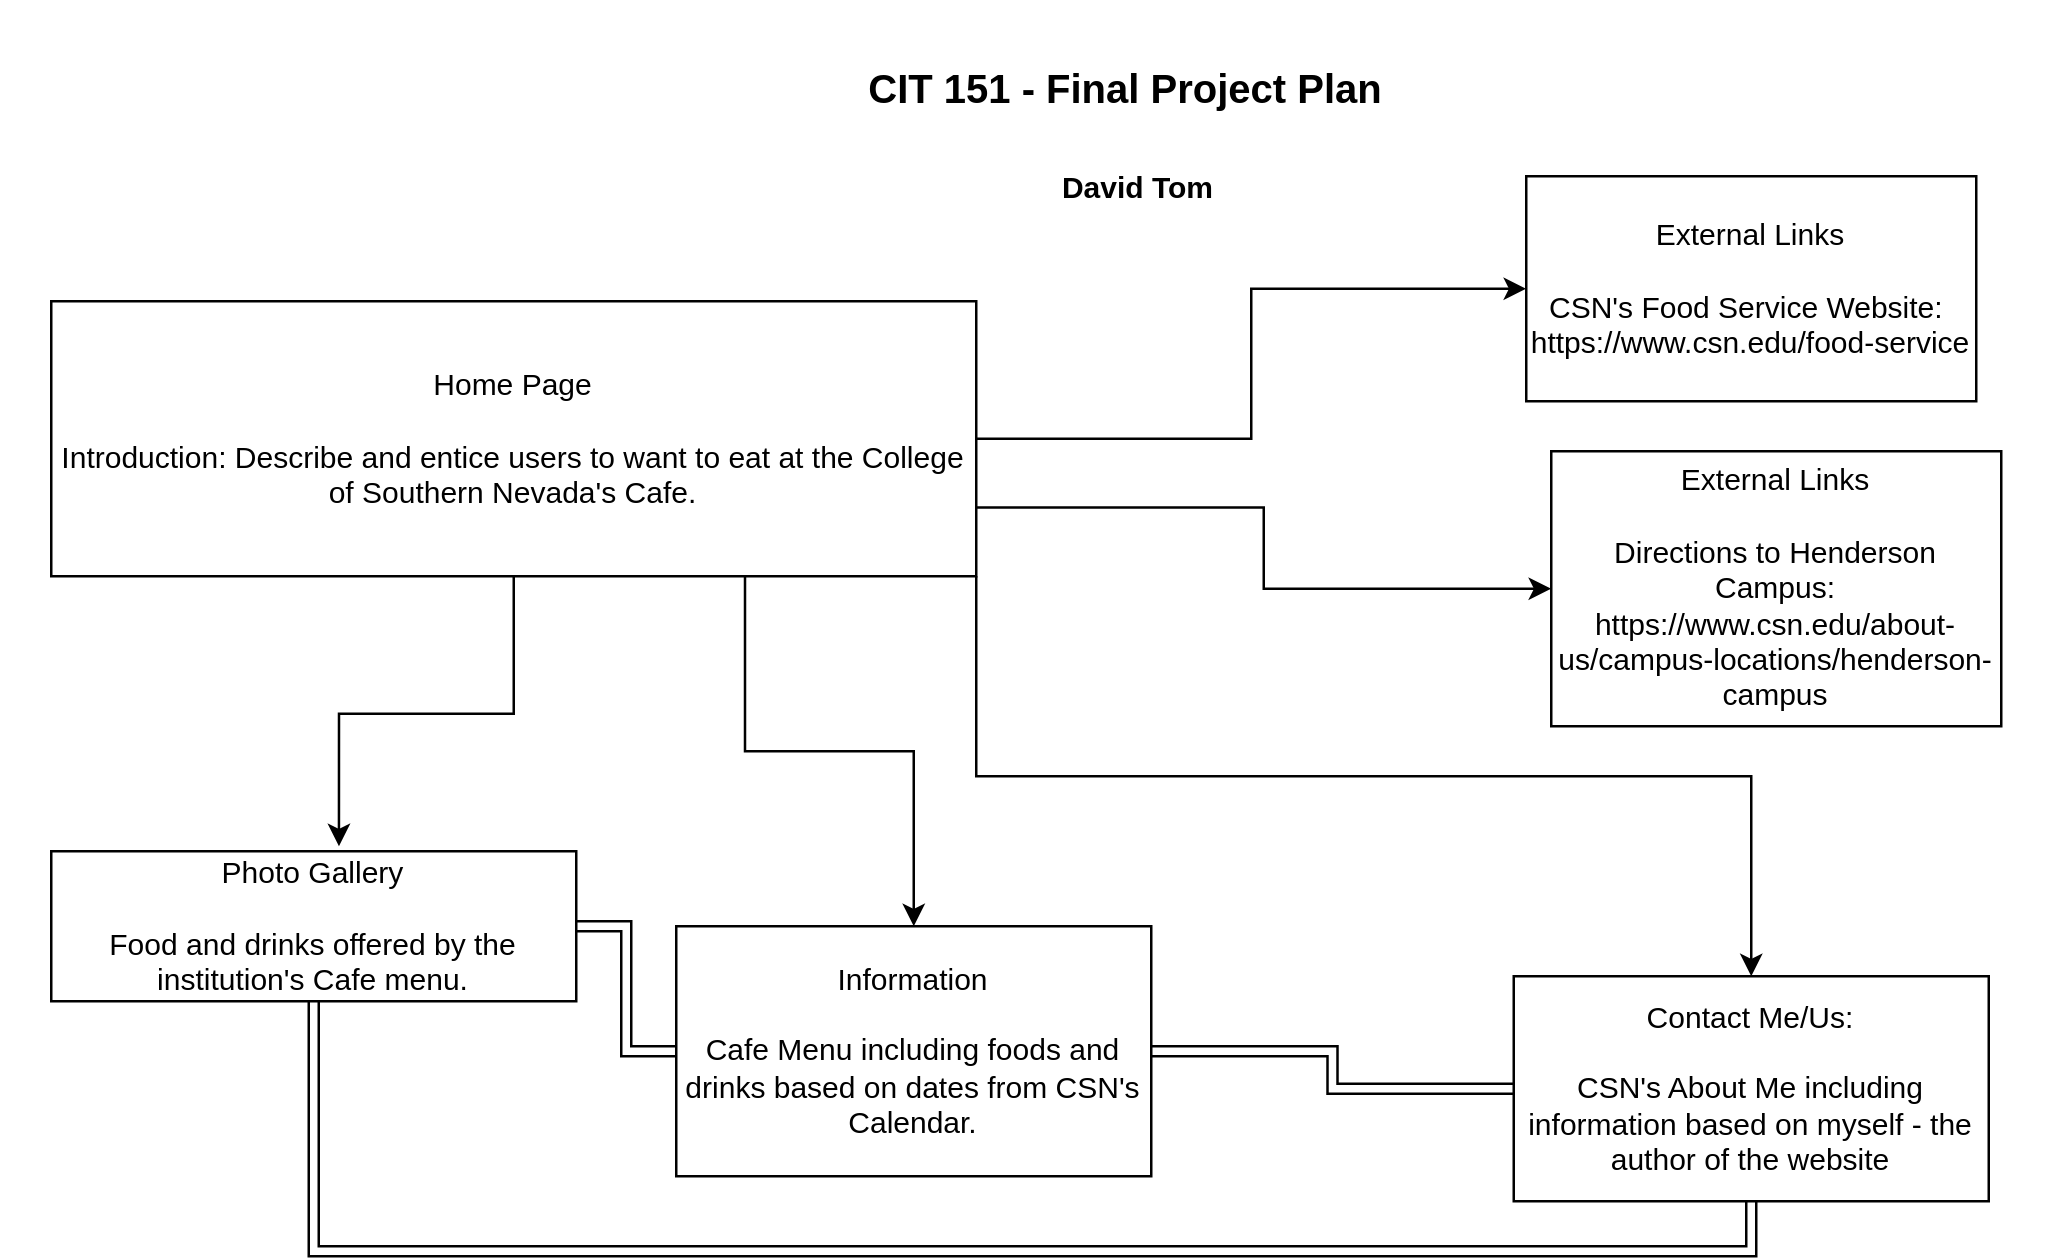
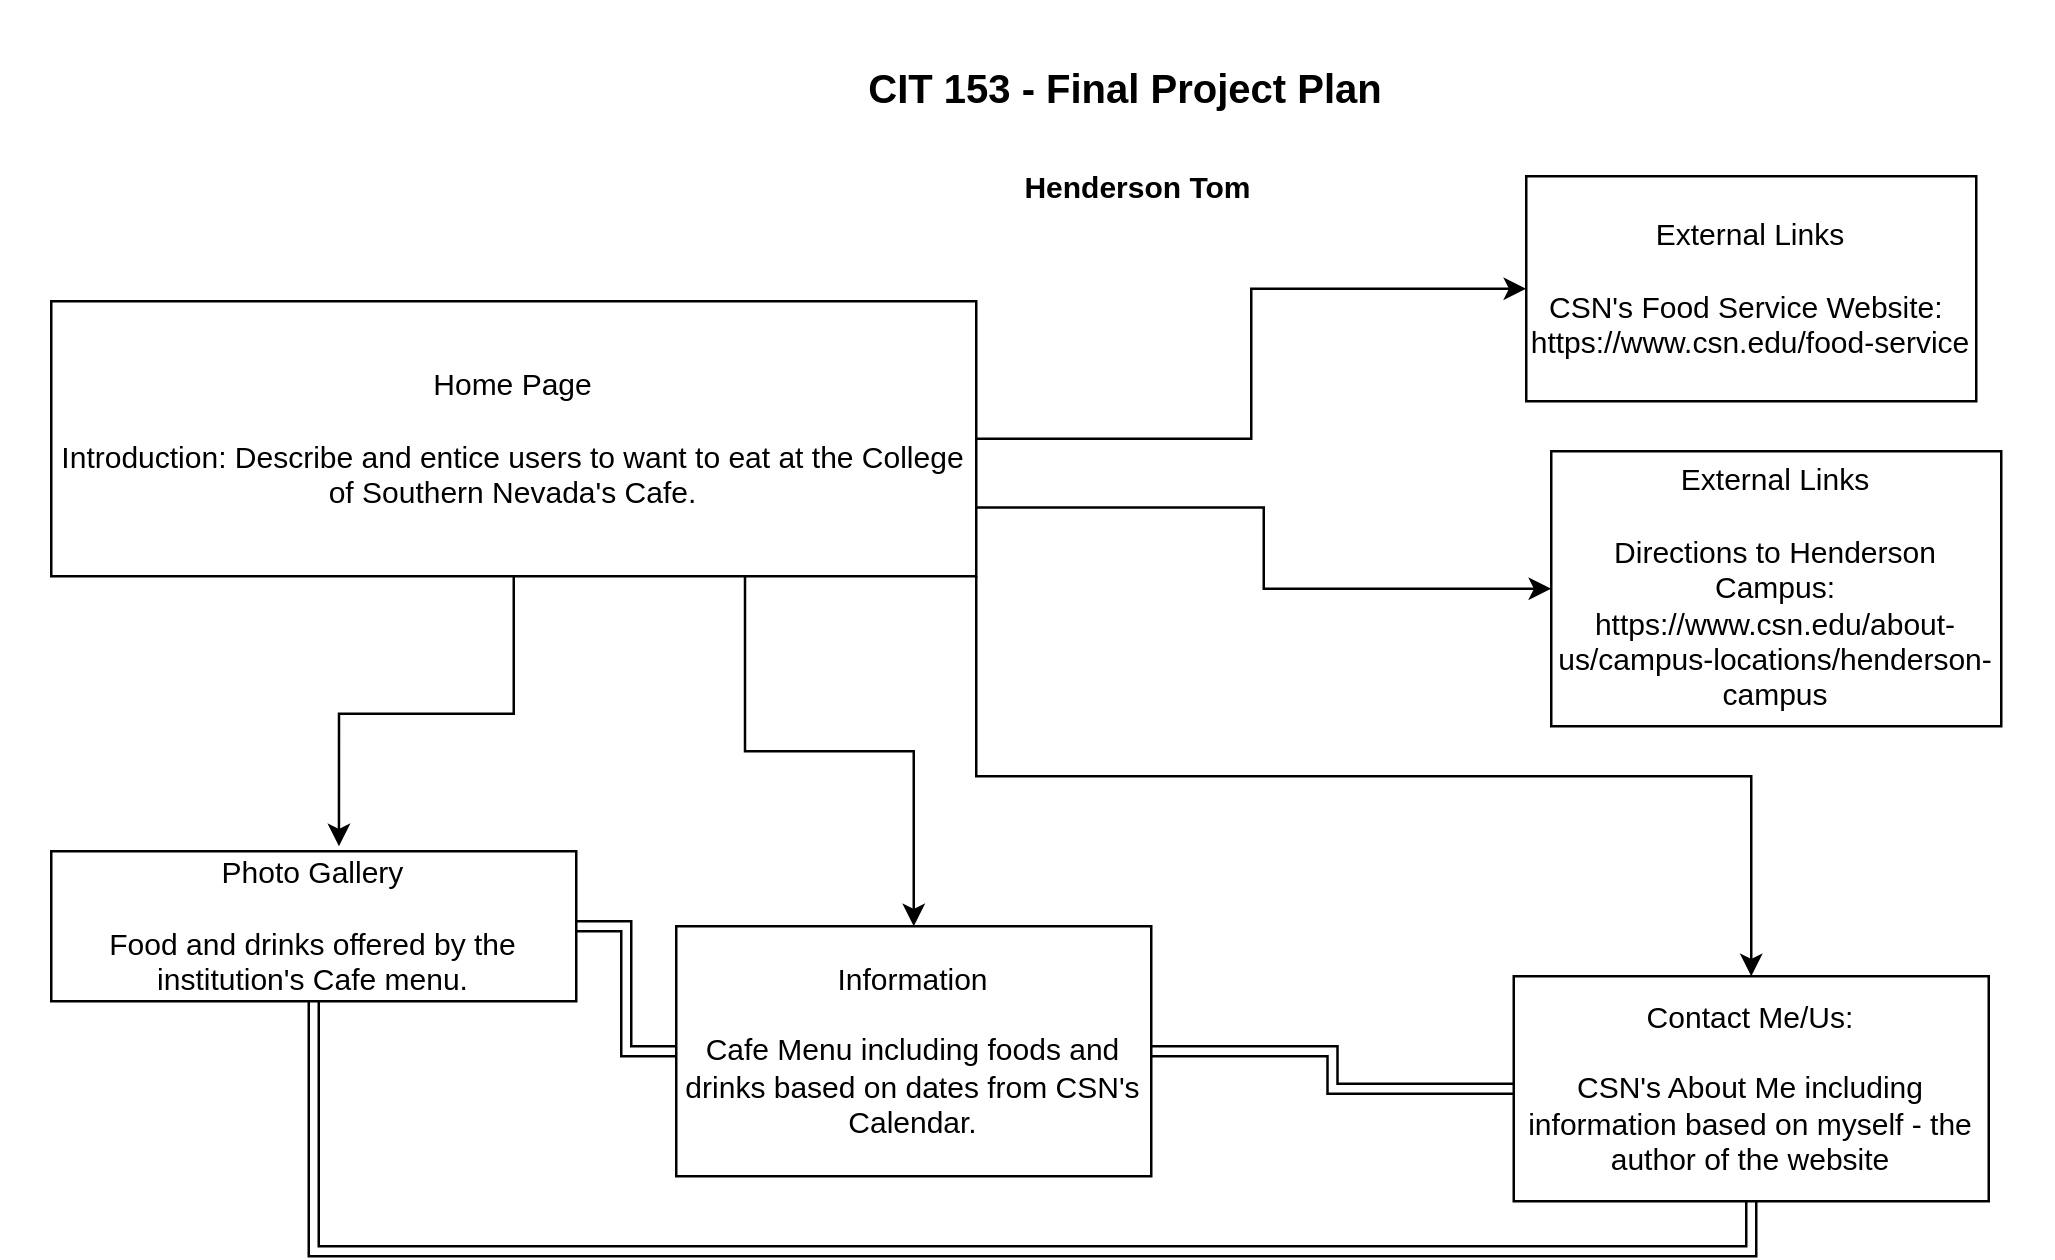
(1126, 89) -> (1126, 89)
(1139, 189) -> (1139, 189)
